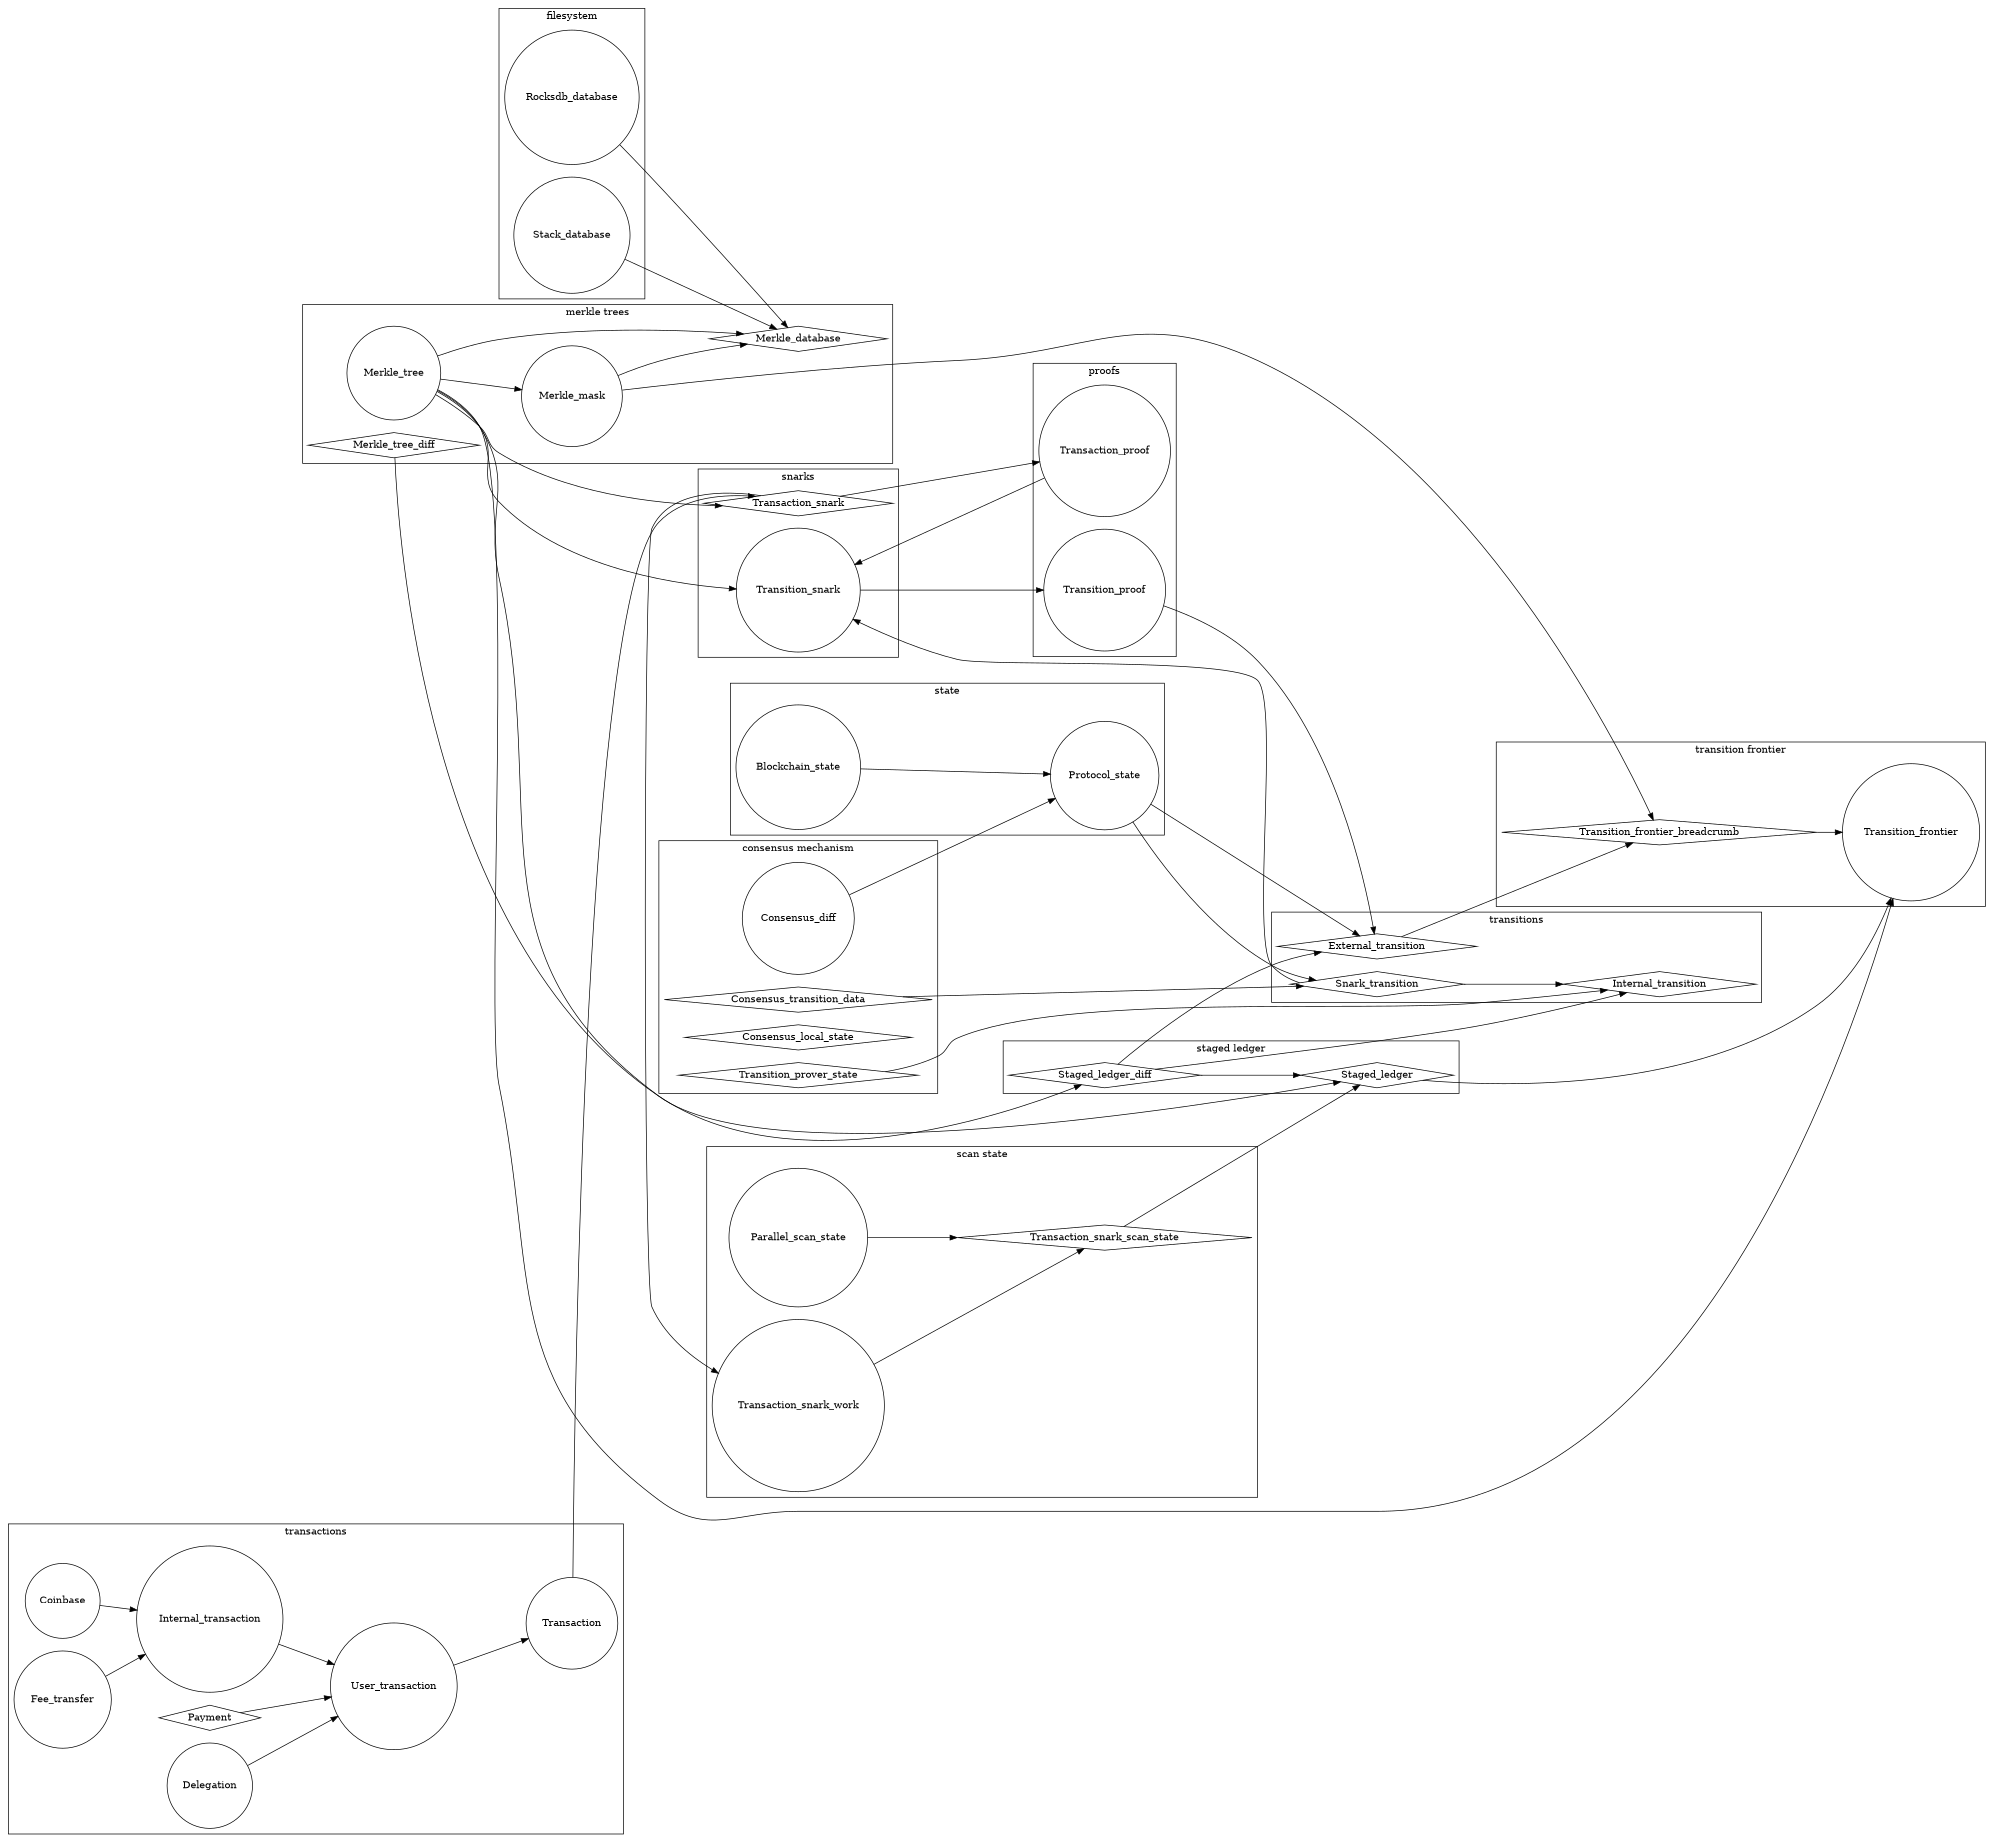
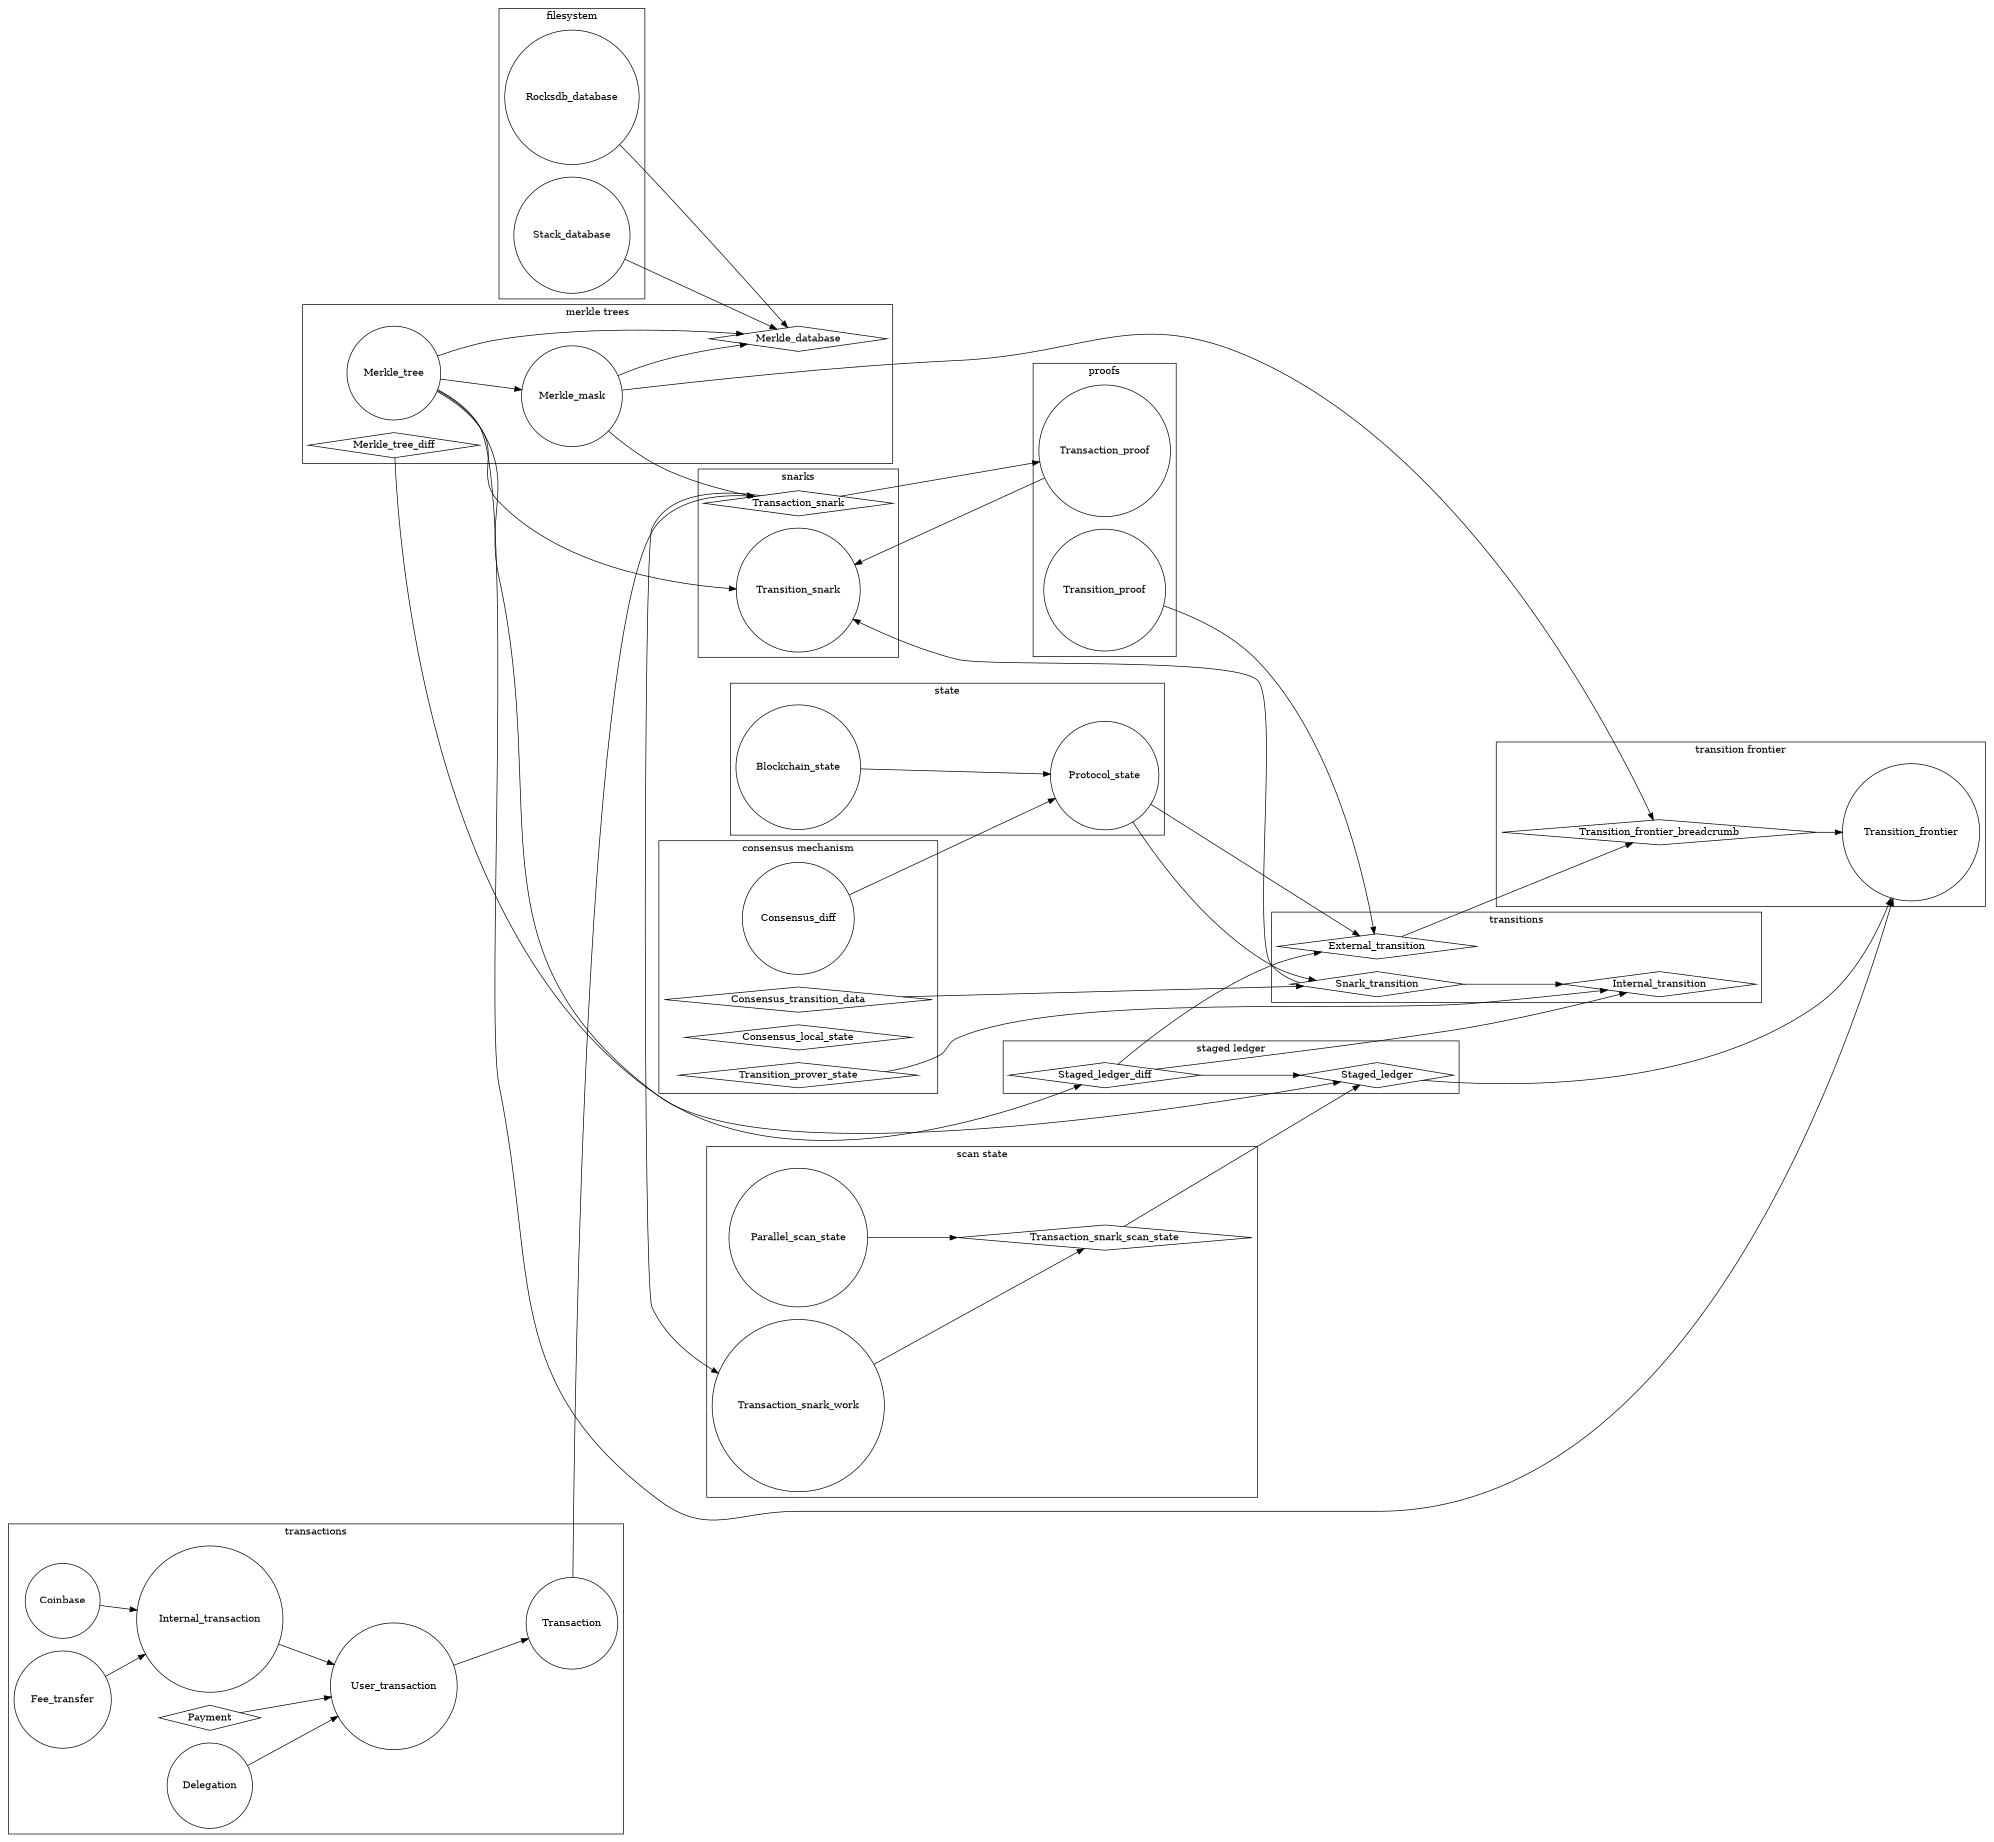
(561, 481) -> (673, 473)
(948, 590) -> none
